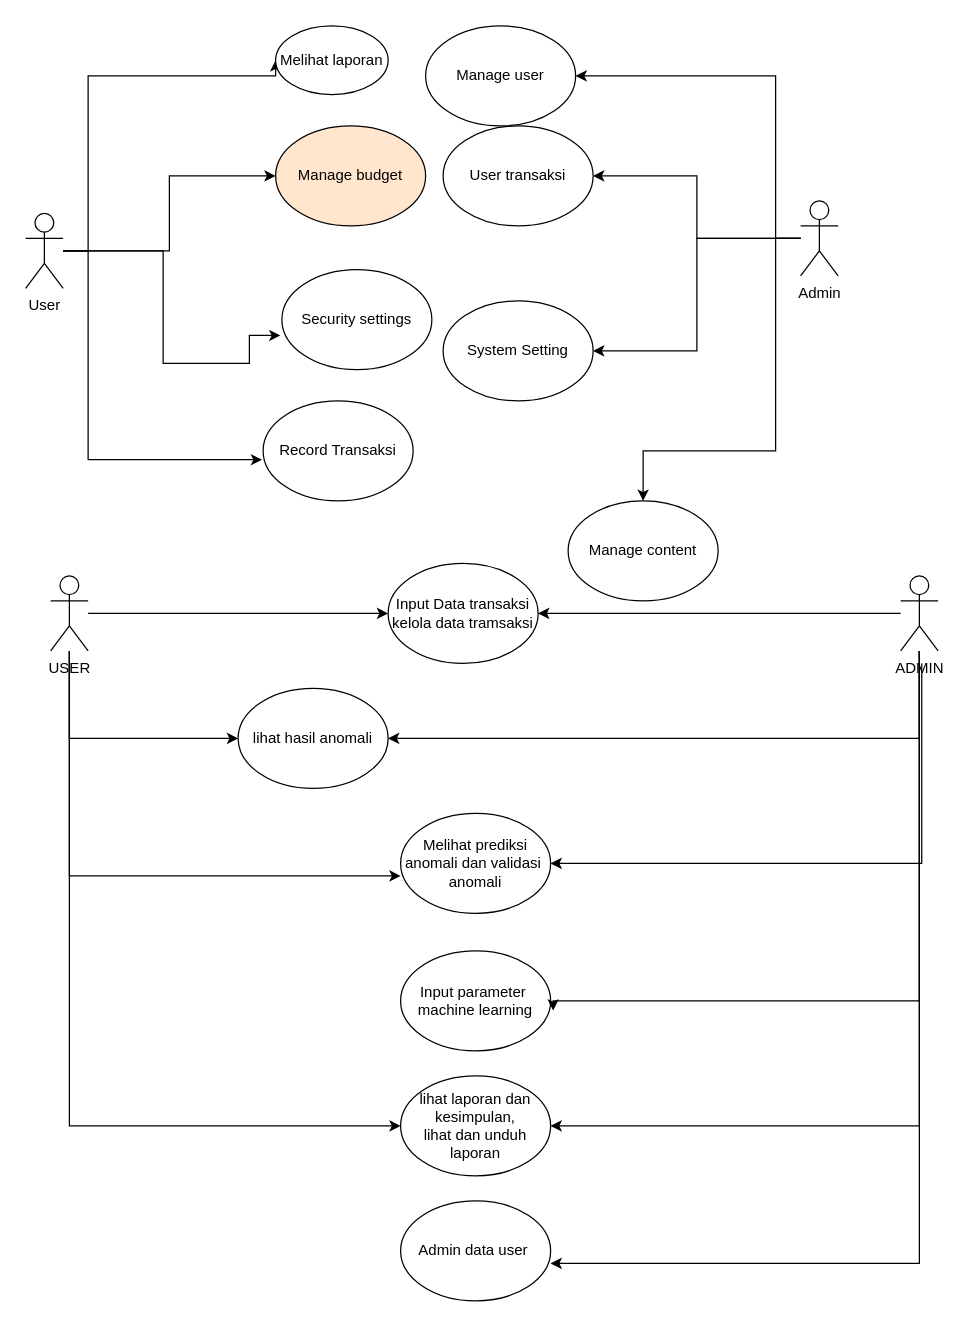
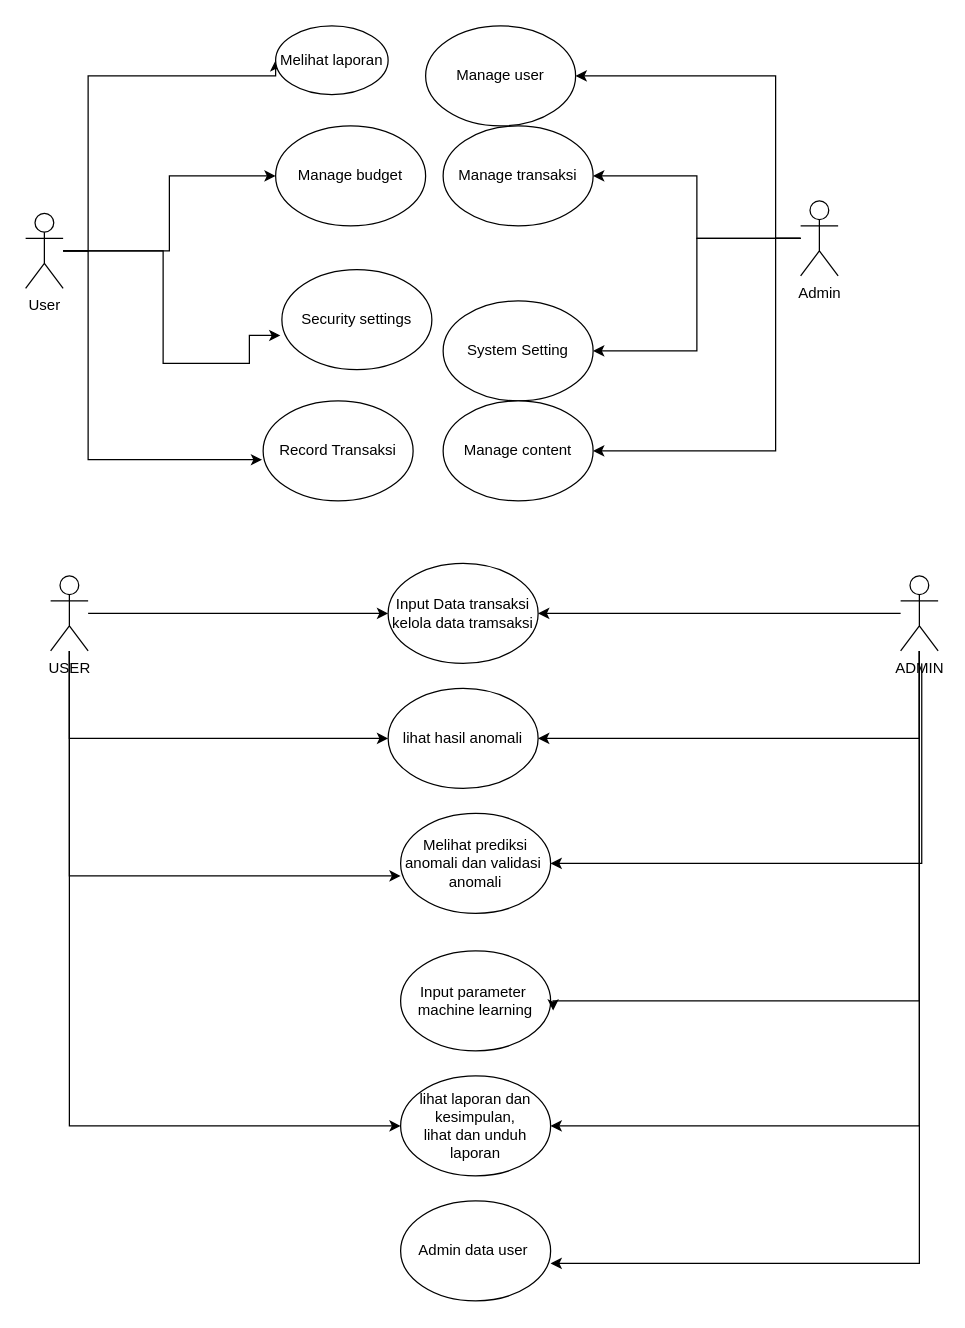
(351, 176) -> (351, 176)
(518, 176) -> (518, 176)
(643, 551) -> (518, 451)
(313, 738) -> (463, 738)
